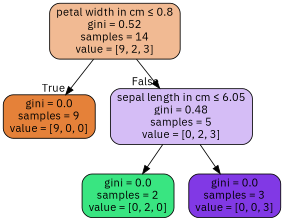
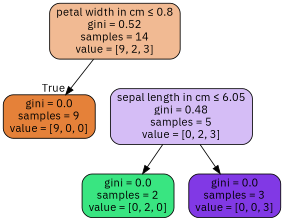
(146, 71) -> none
